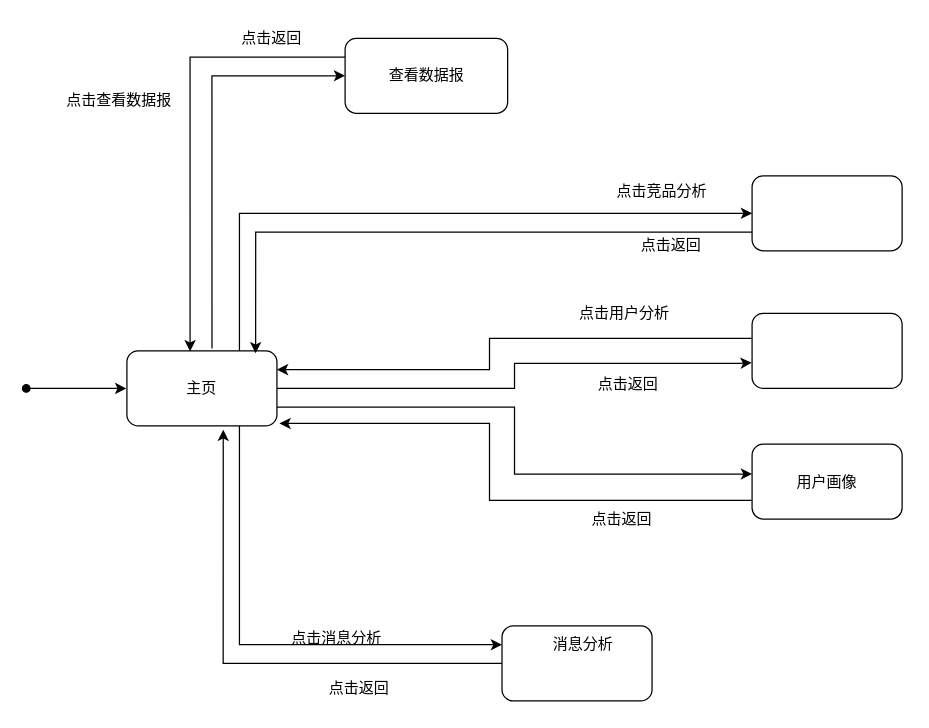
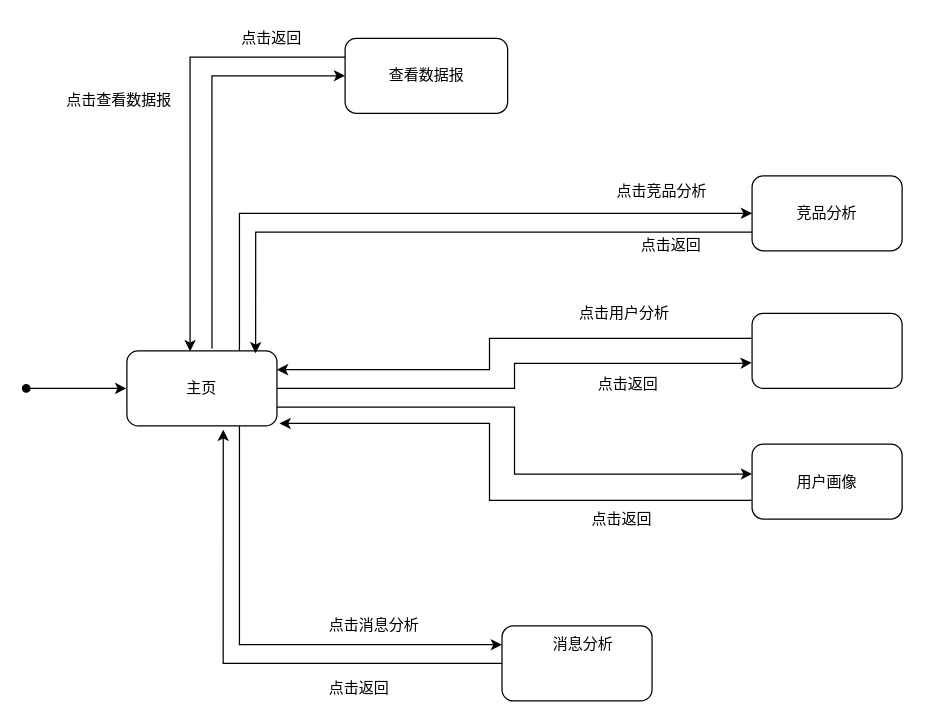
none -> (827, 213)
(346, 638) -> (383, 626)
